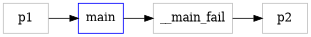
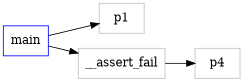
(59, 18) -> (70, 31)
(193, 18) -> (122, 63)
(285, 18) -> (218, 63)
